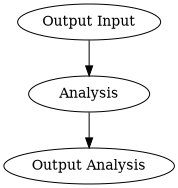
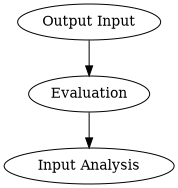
(89, 94) -> (89, 94)
(89, 166) -> (89, 166)
